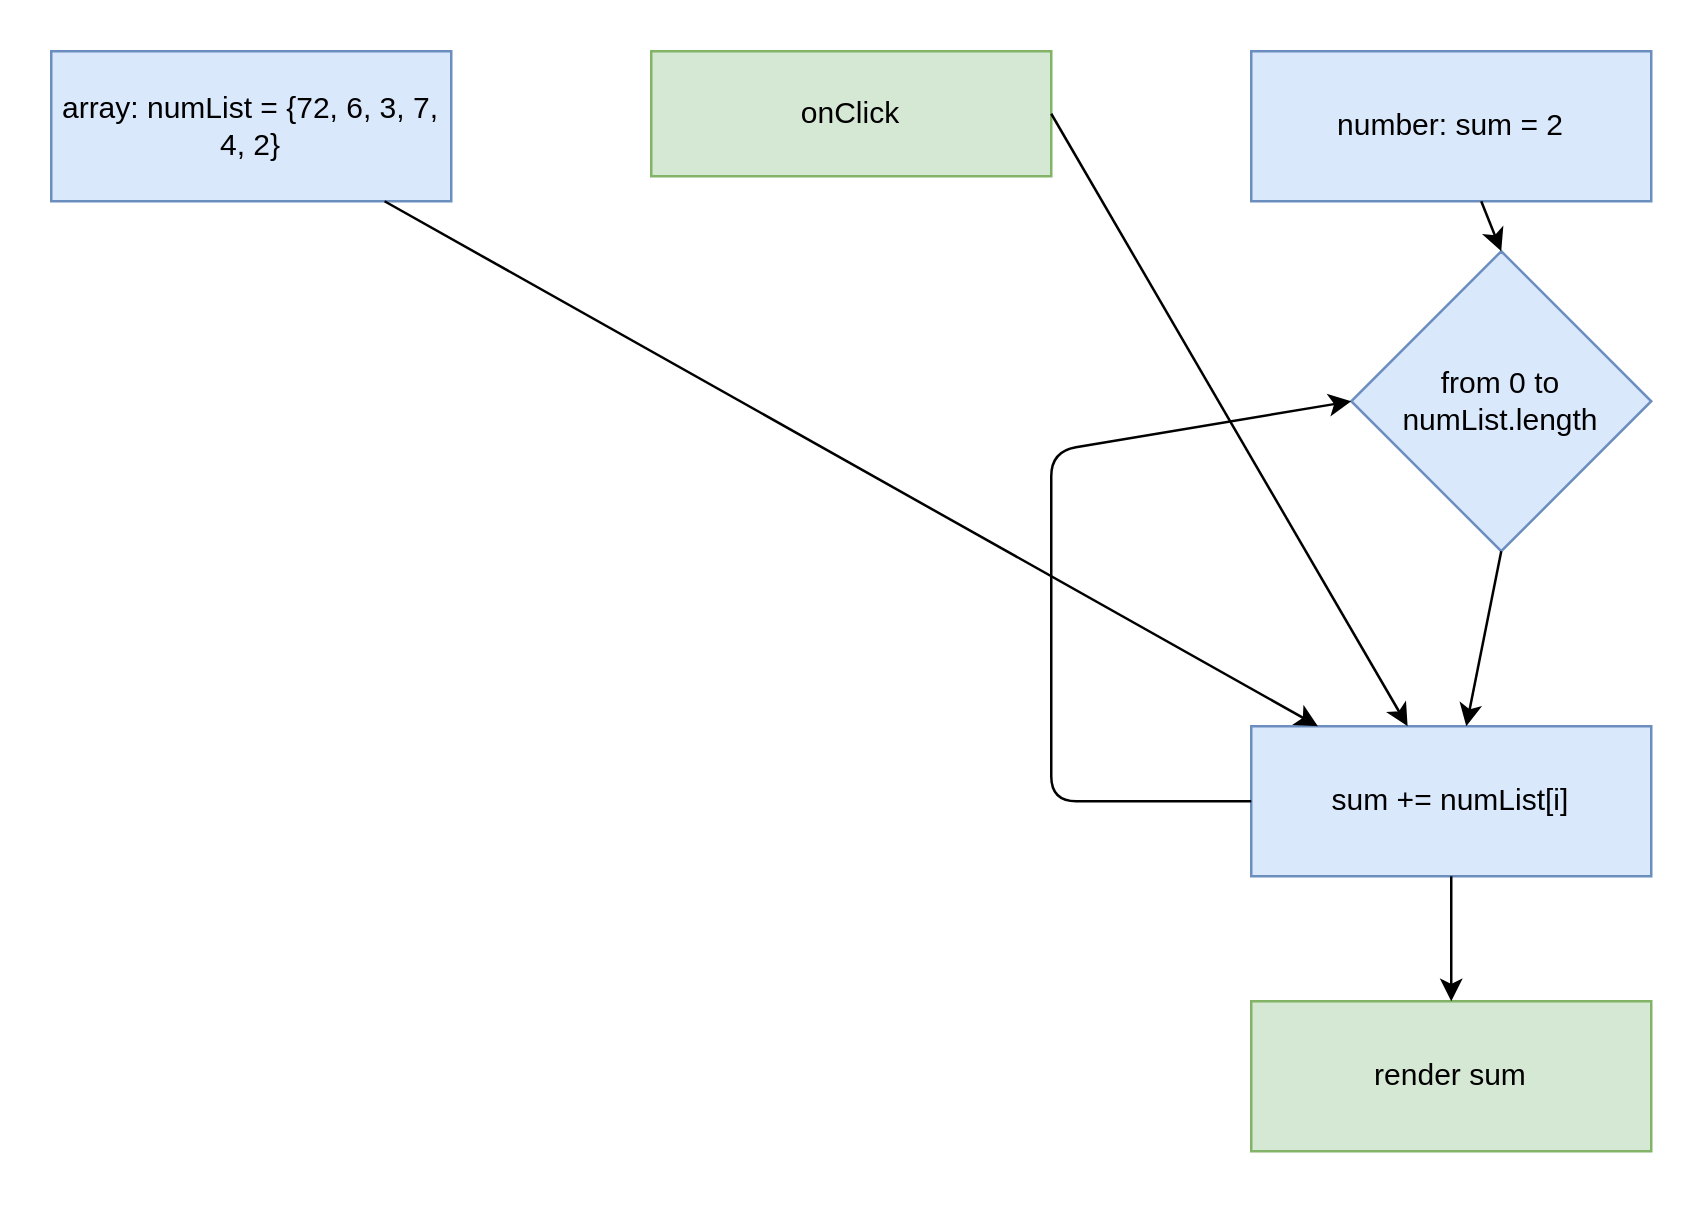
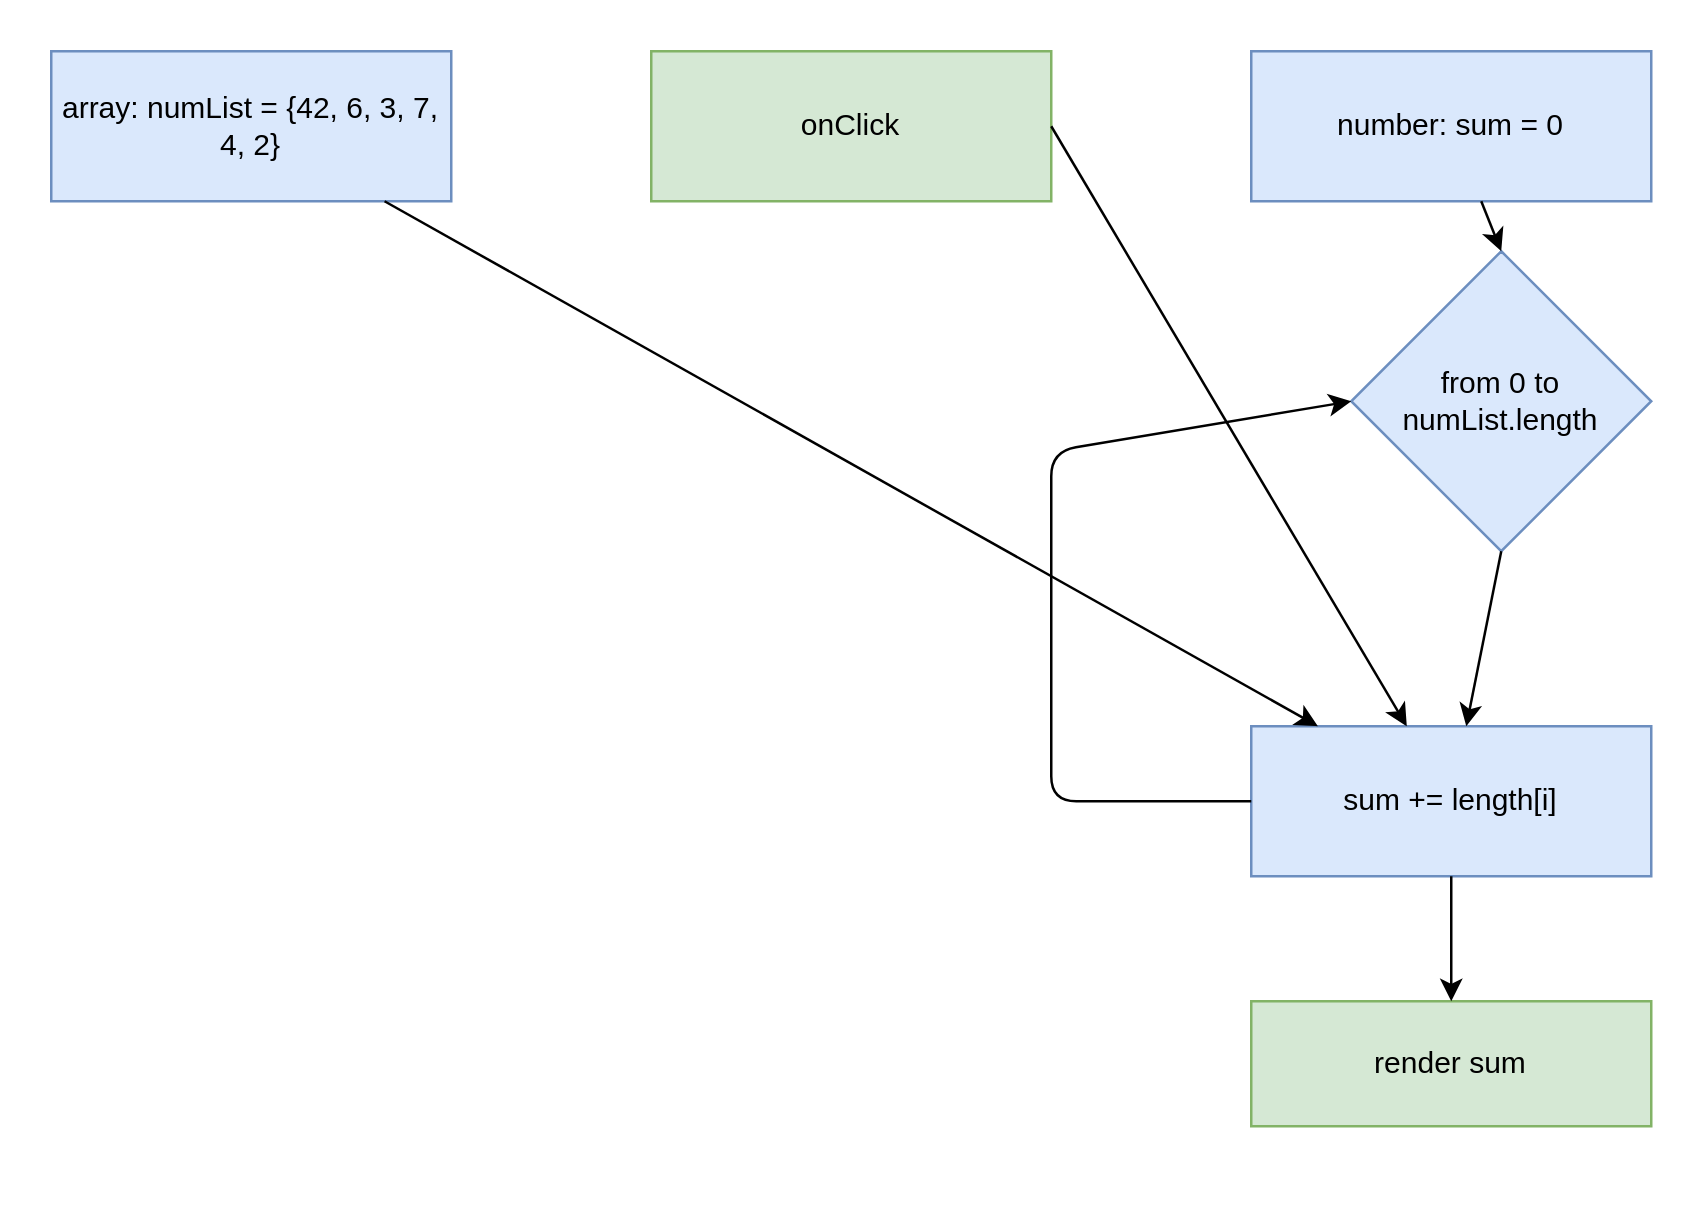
(851, 114) -> (851, 126)
(251, 126) -> (251, 126)
(1451, 126) -> (1451, 126)
(1451, 801) -> (1451, 801)
(1451, 1076) -> (1451, 1064)
